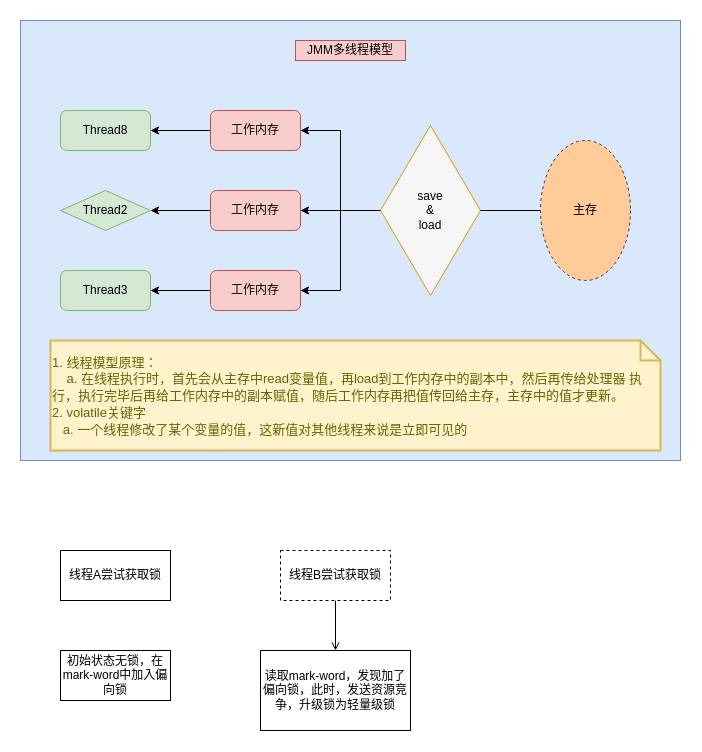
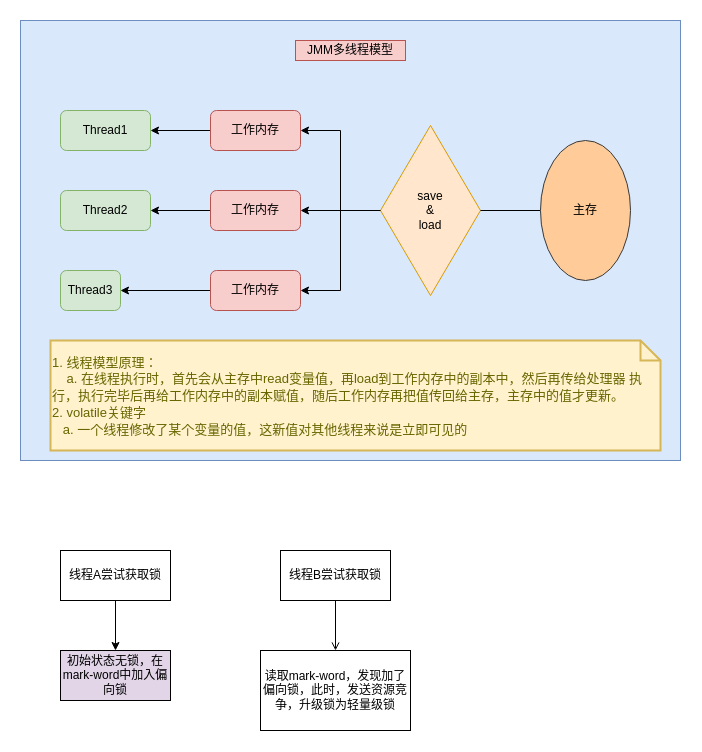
(106, 131) -> (106, 131)
(106, 211) -> (106, 211)
(431, 211) -> (431, 211)
(586, 211) -> (586, 211)
(106, 291) -> (91, 291)
(336, 576) -> (336, 576)
none -> (116, 622)
(116, 676) -> (116, 676)
